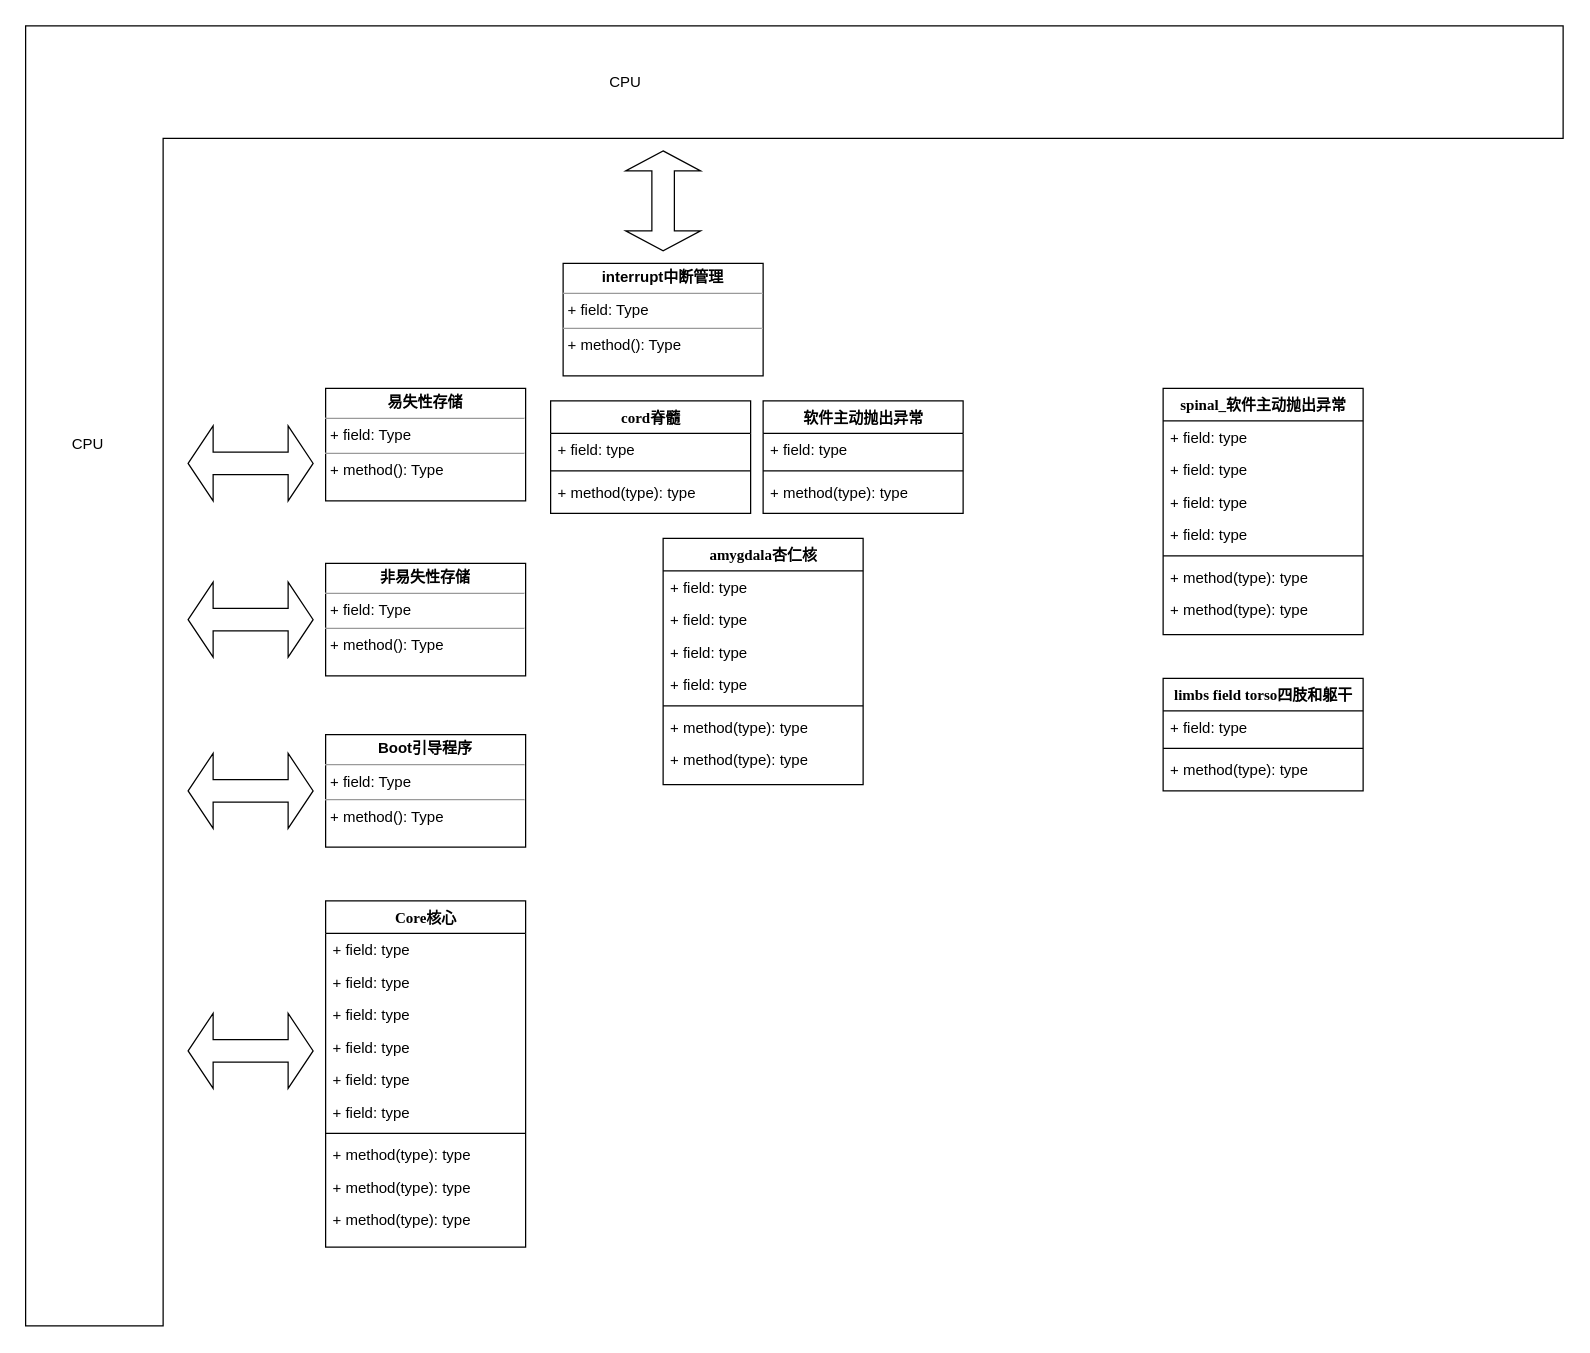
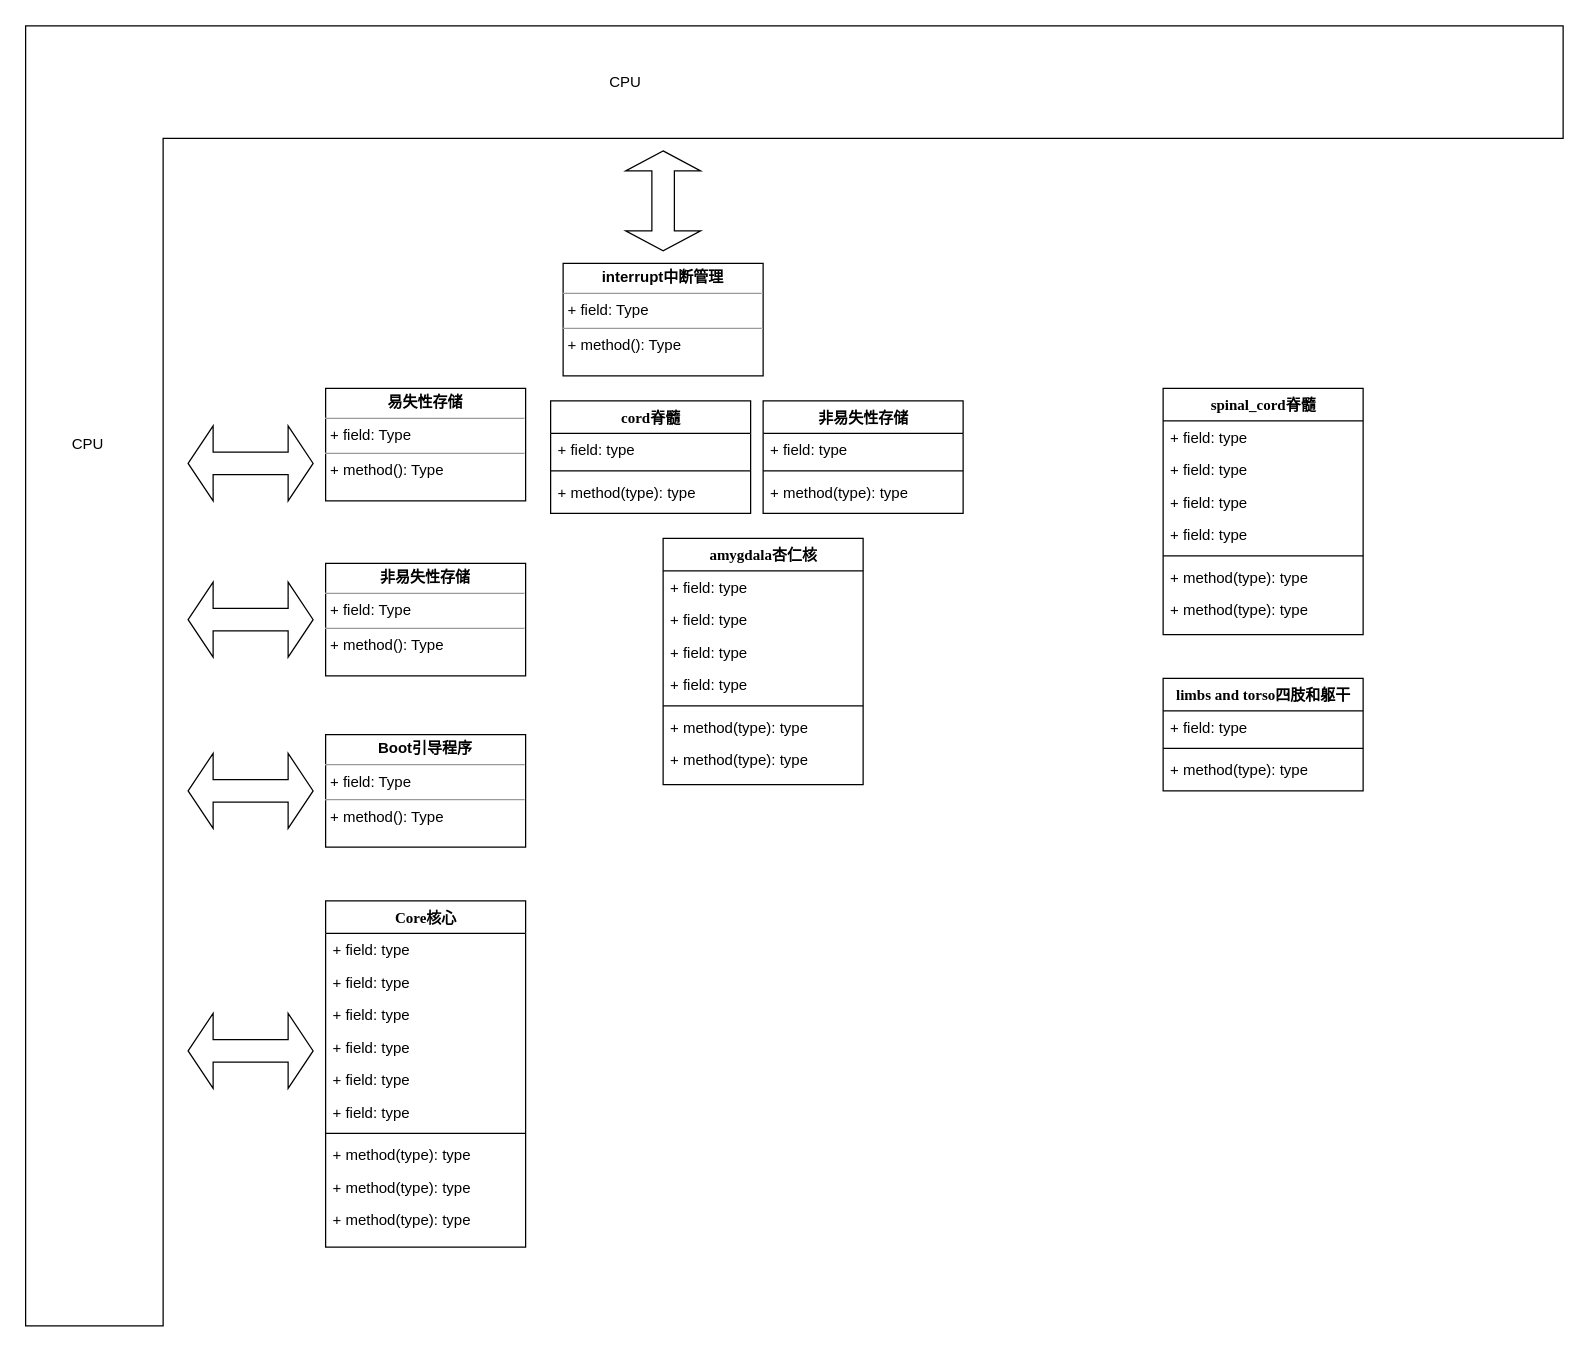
(1264, 406) -> (1264, 406)
(864, 418) -> (864, 418)
(1264, 696) -> (1264, 696)
